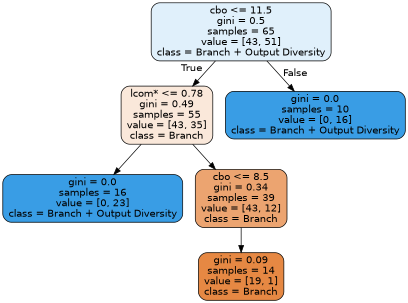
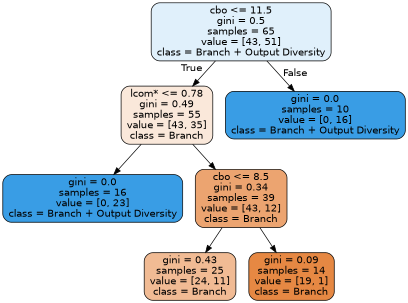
none -> (190, 276)
